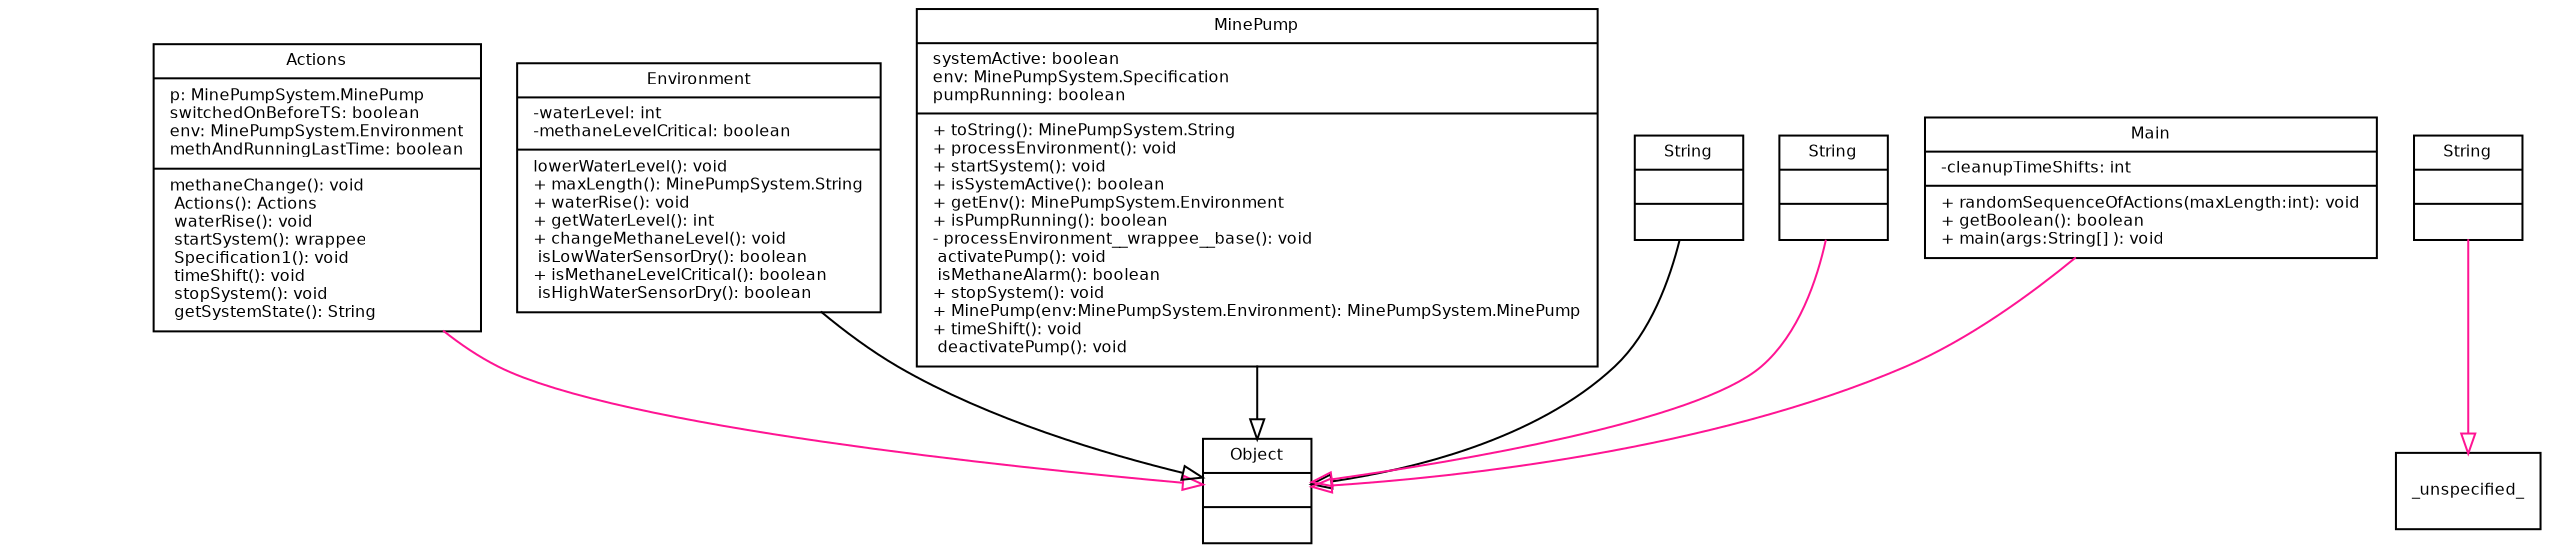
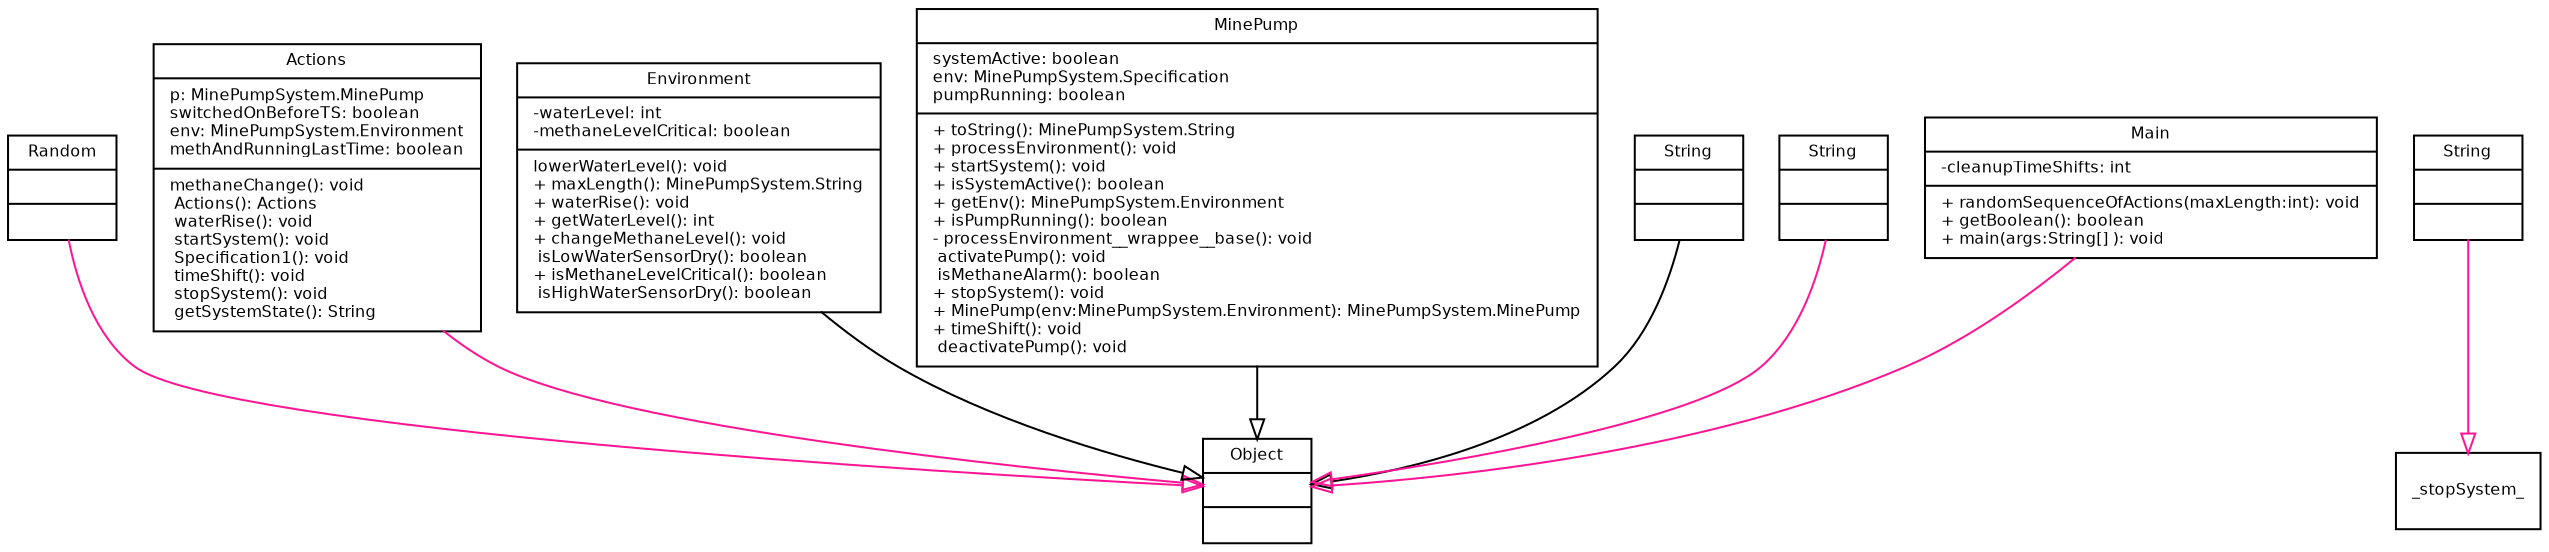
none -> (62, 188)
(269, 240) -> (250, 240)
(2468, 491) -> (2468, 491)
